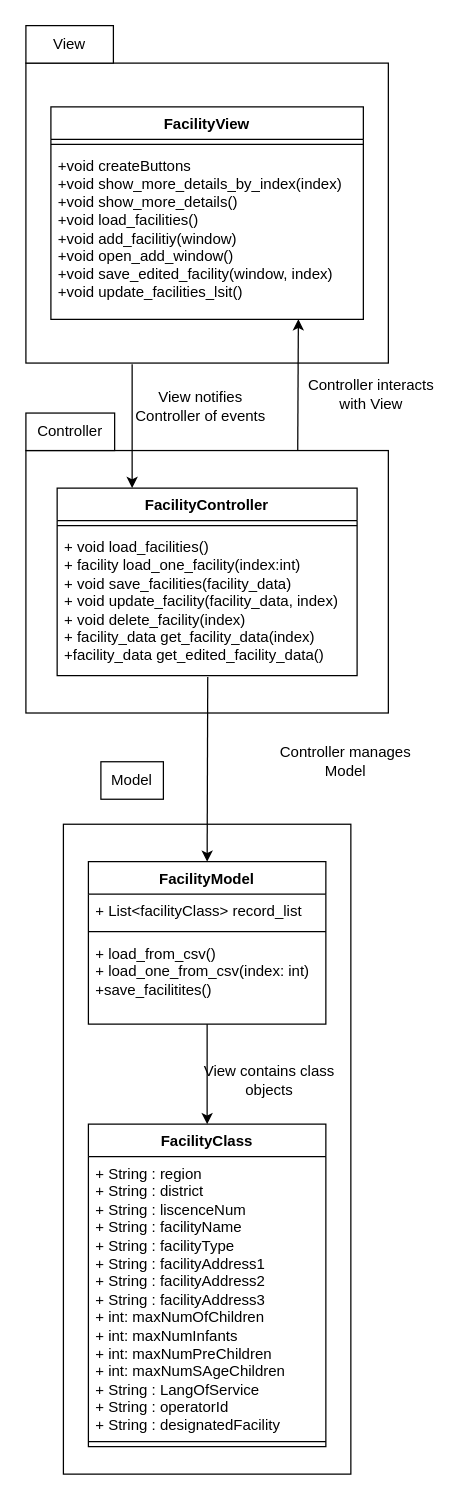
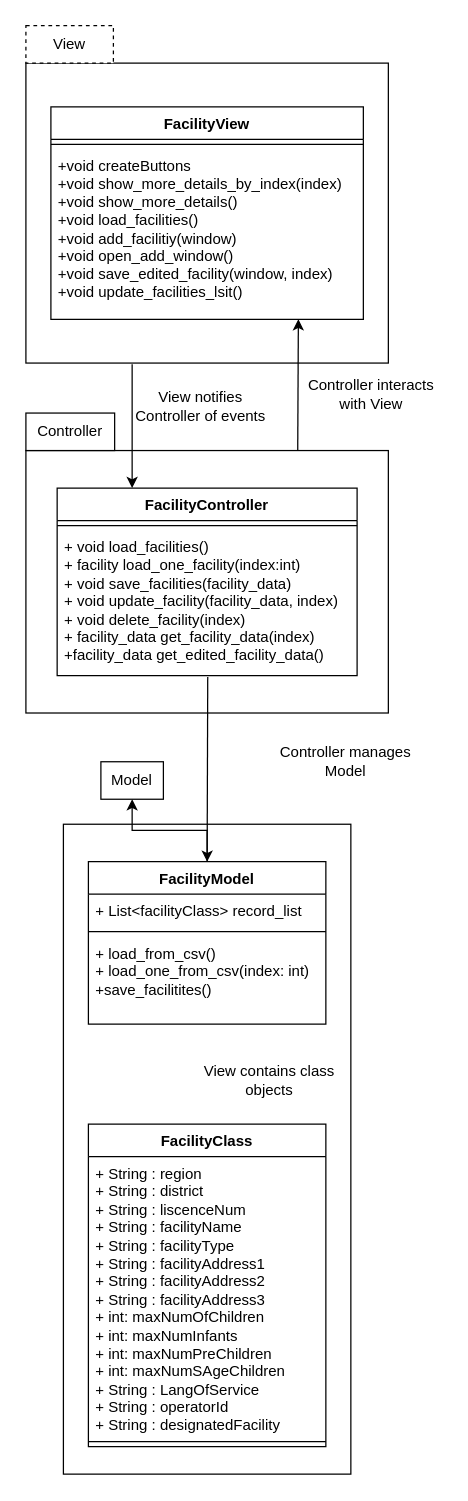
(69, 44) -> (69, 44)
(207, 1071) -> (157, 831)
